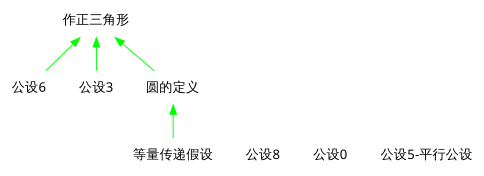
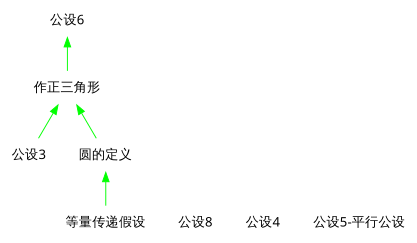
(59, 58) -> (67, 59)
(330, 155) -> (263, 223)
